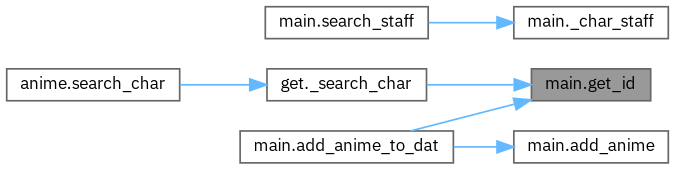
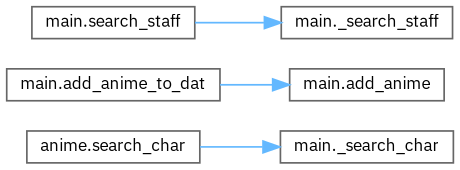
(591, 23) -> (367, 23)
(347, 85) -> (367, 147)
(591, 85) -> none
